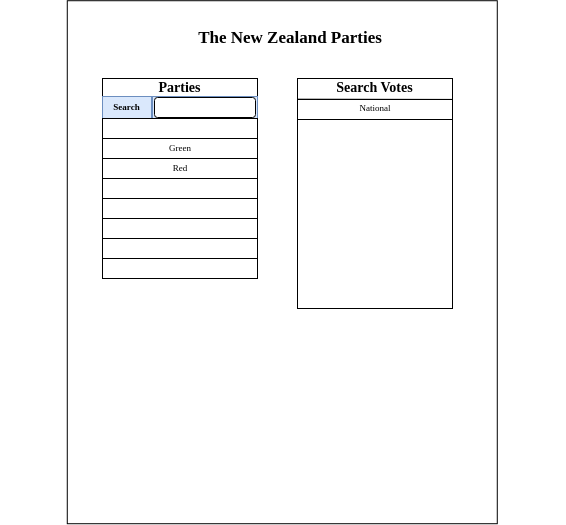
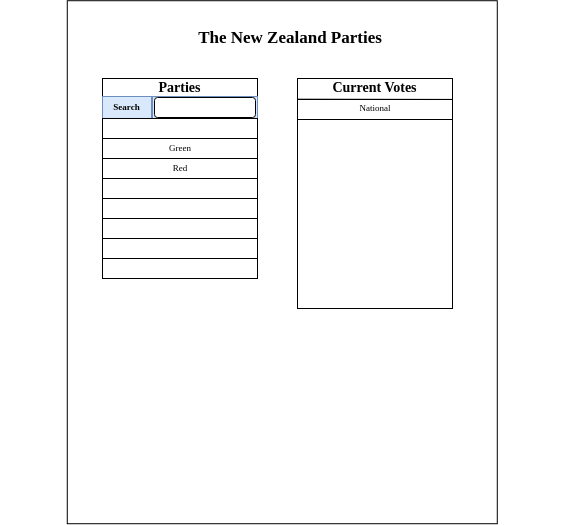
(375, 89) -> (375, 89)
